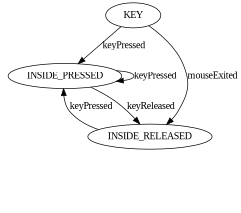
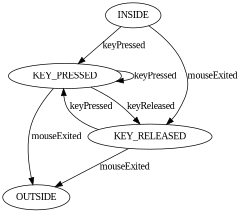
(133, 15) -> (133, 15)
(65, 76) -> (65, 76)
(150, 137) -> (150, 137)
none -> (36, 197)
